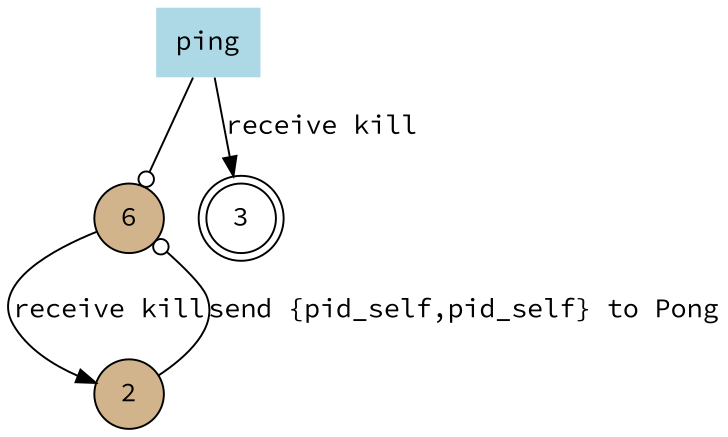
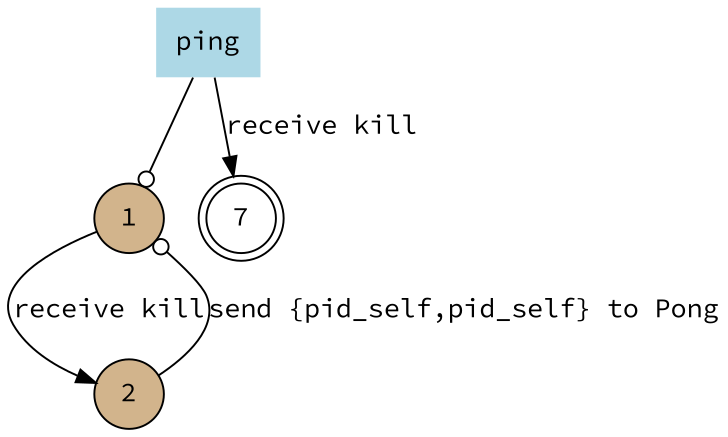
(129, 218) -> (129, 218)
(241, 218) -> (241, 218)
